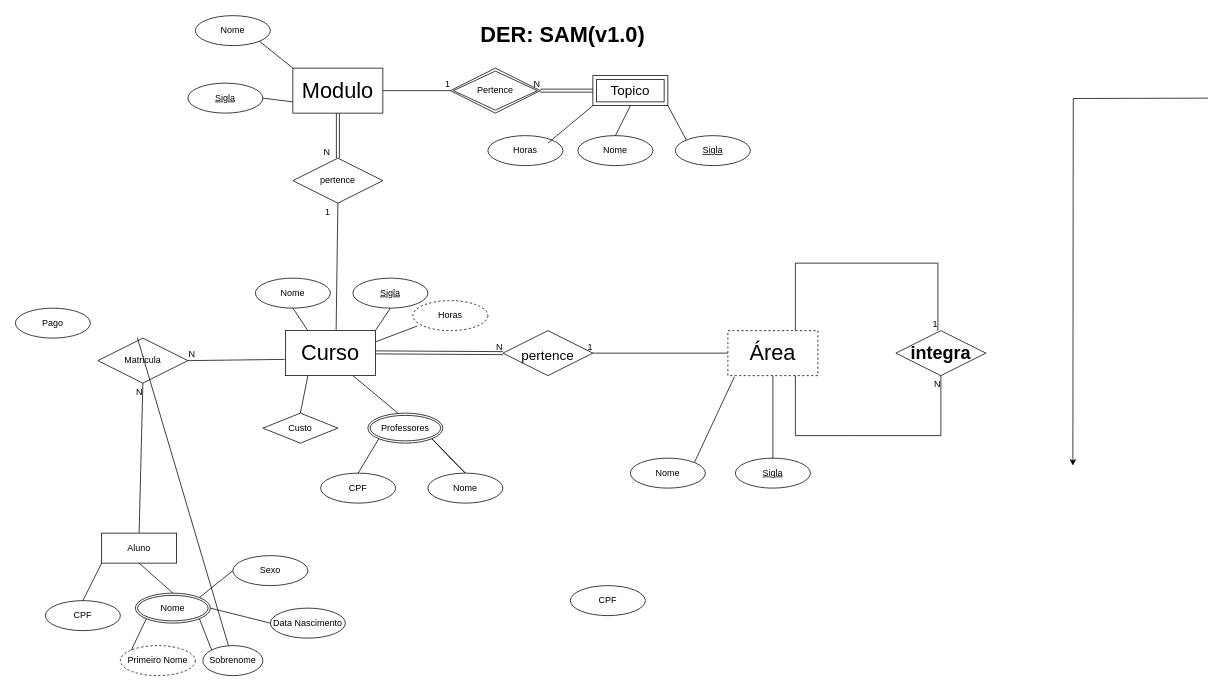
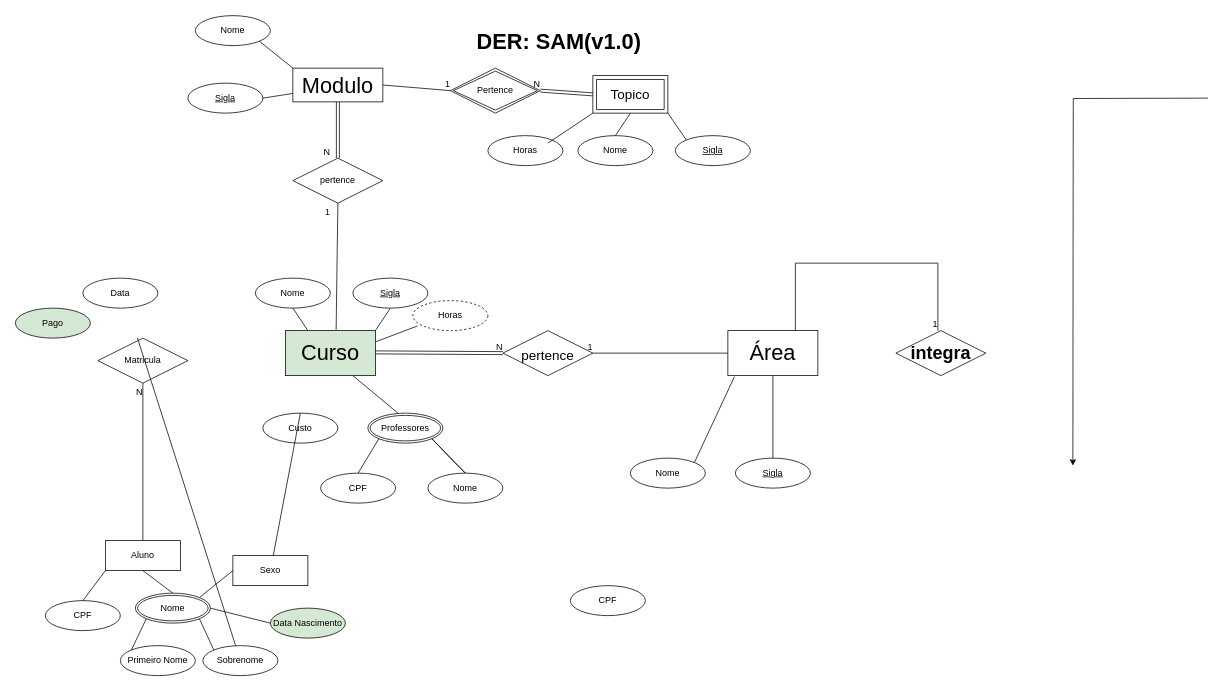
(563, 34) -> (559, 42)
(338, 90) -> (338, 85)
(630, 90) -> (630, 94)
none -> (120, 293)
(53, 323) -> (53, 323)
(330, 353) -> (330, 353)
(773, 353) -> (773, 353)
(236, 360) -> none
(304, 394) -> (287, 484)
(300, 428) -> (300, 428)
(867, 435) -> none
(139, 548) -> (143, 555)
(270, 570) -> (270, 570)
(308, 623) -> (308, 623)
(158, 660) -> (158, 660)
(233, 660) -> (240, 660)
